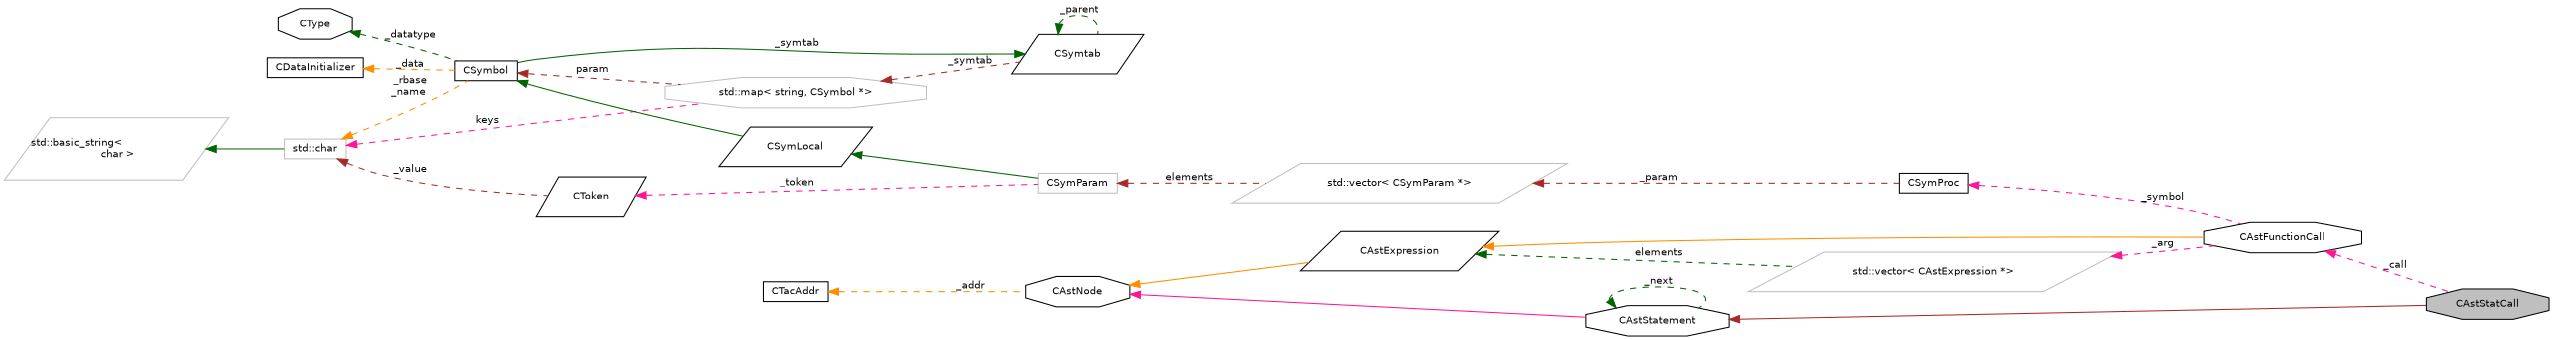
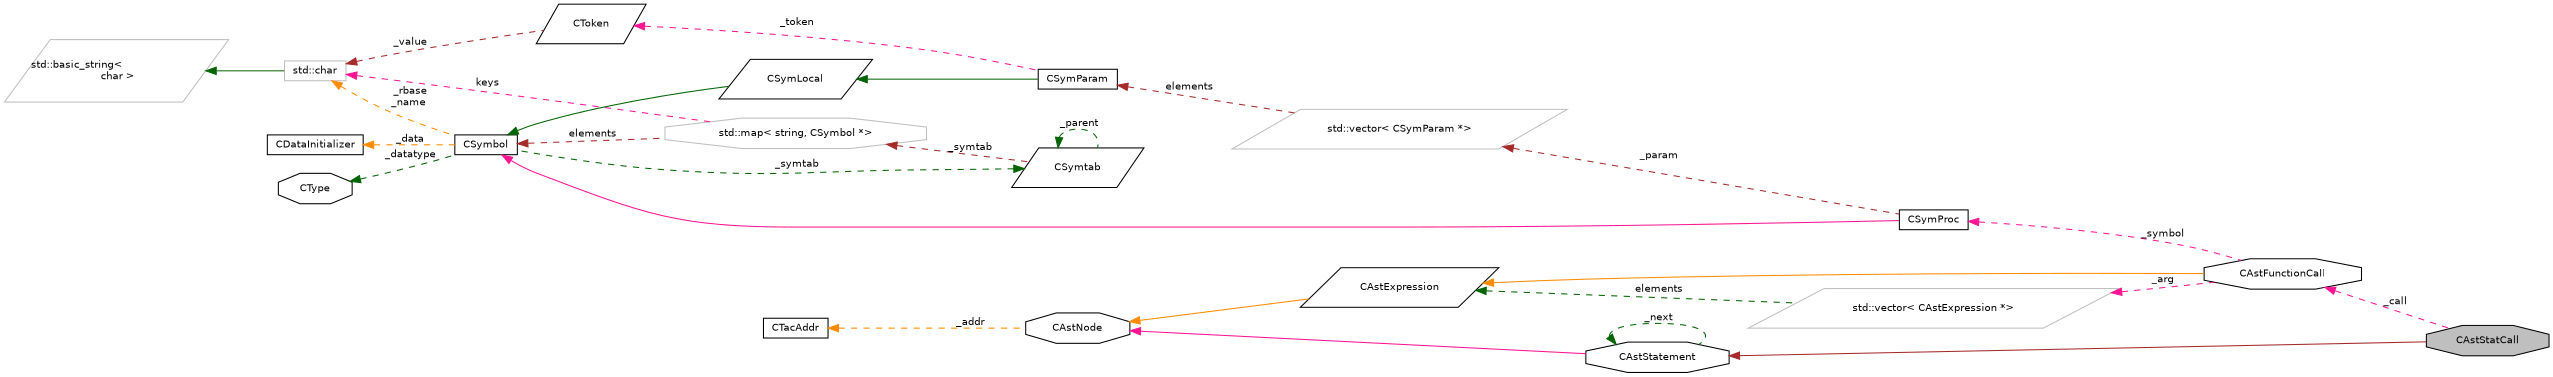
(766, 50) -> (765, 174)
(591, 69) -> (591, 134)
(1078, 183) -> (1078, 79)
none -> (1200, 227)
